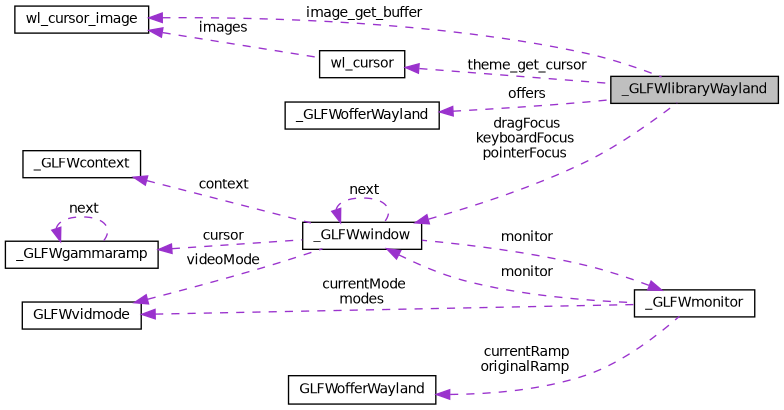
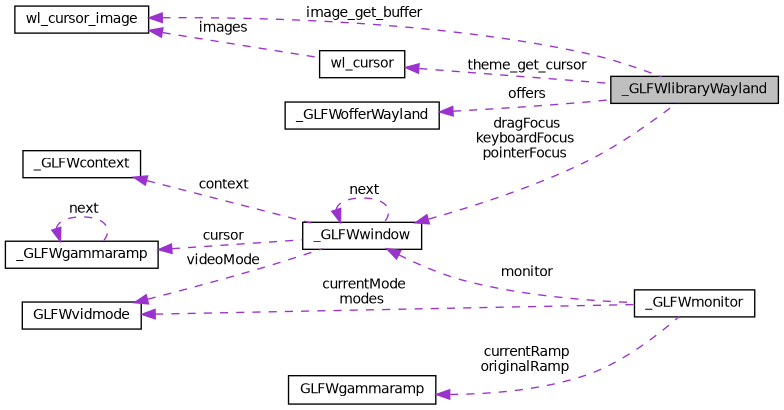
(537, 255) -> none
(362, 390) -> (362, 390)
